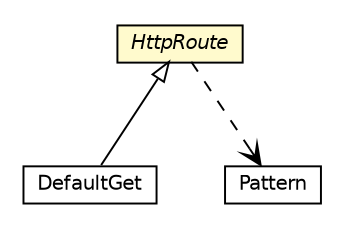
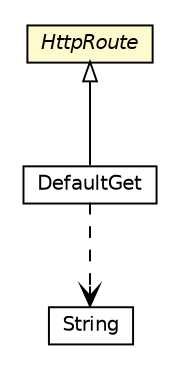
(272, 184) -> none
none -> (90, 325)
